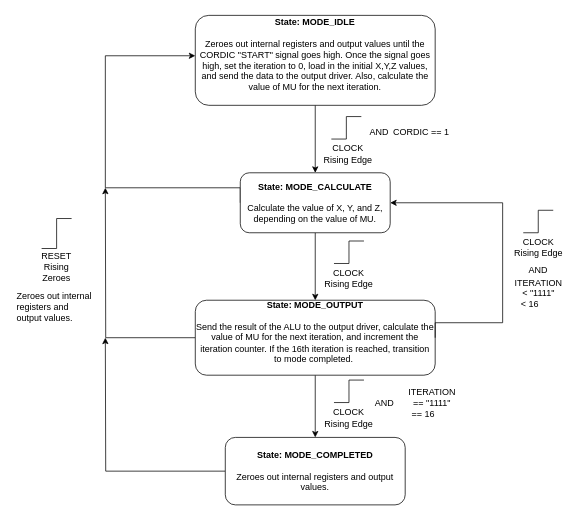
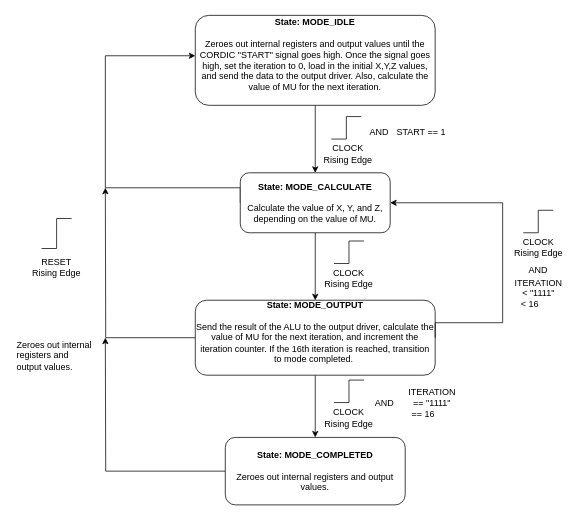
(422, 132) -> (422, 132)
(57, 267) -> (57, 267)
(57, 304) -> (57, 353)
